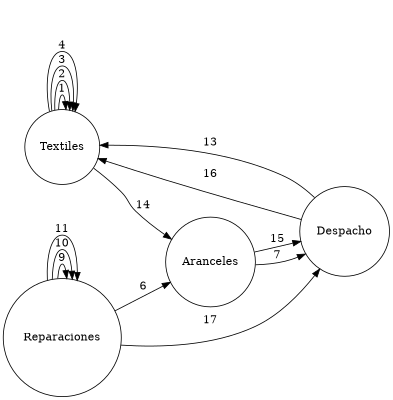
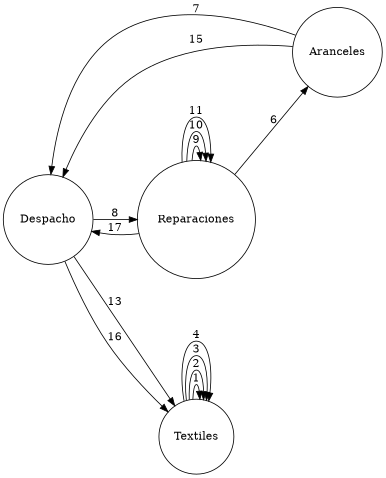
(129, 202) -> none
none -> (111, 220)
